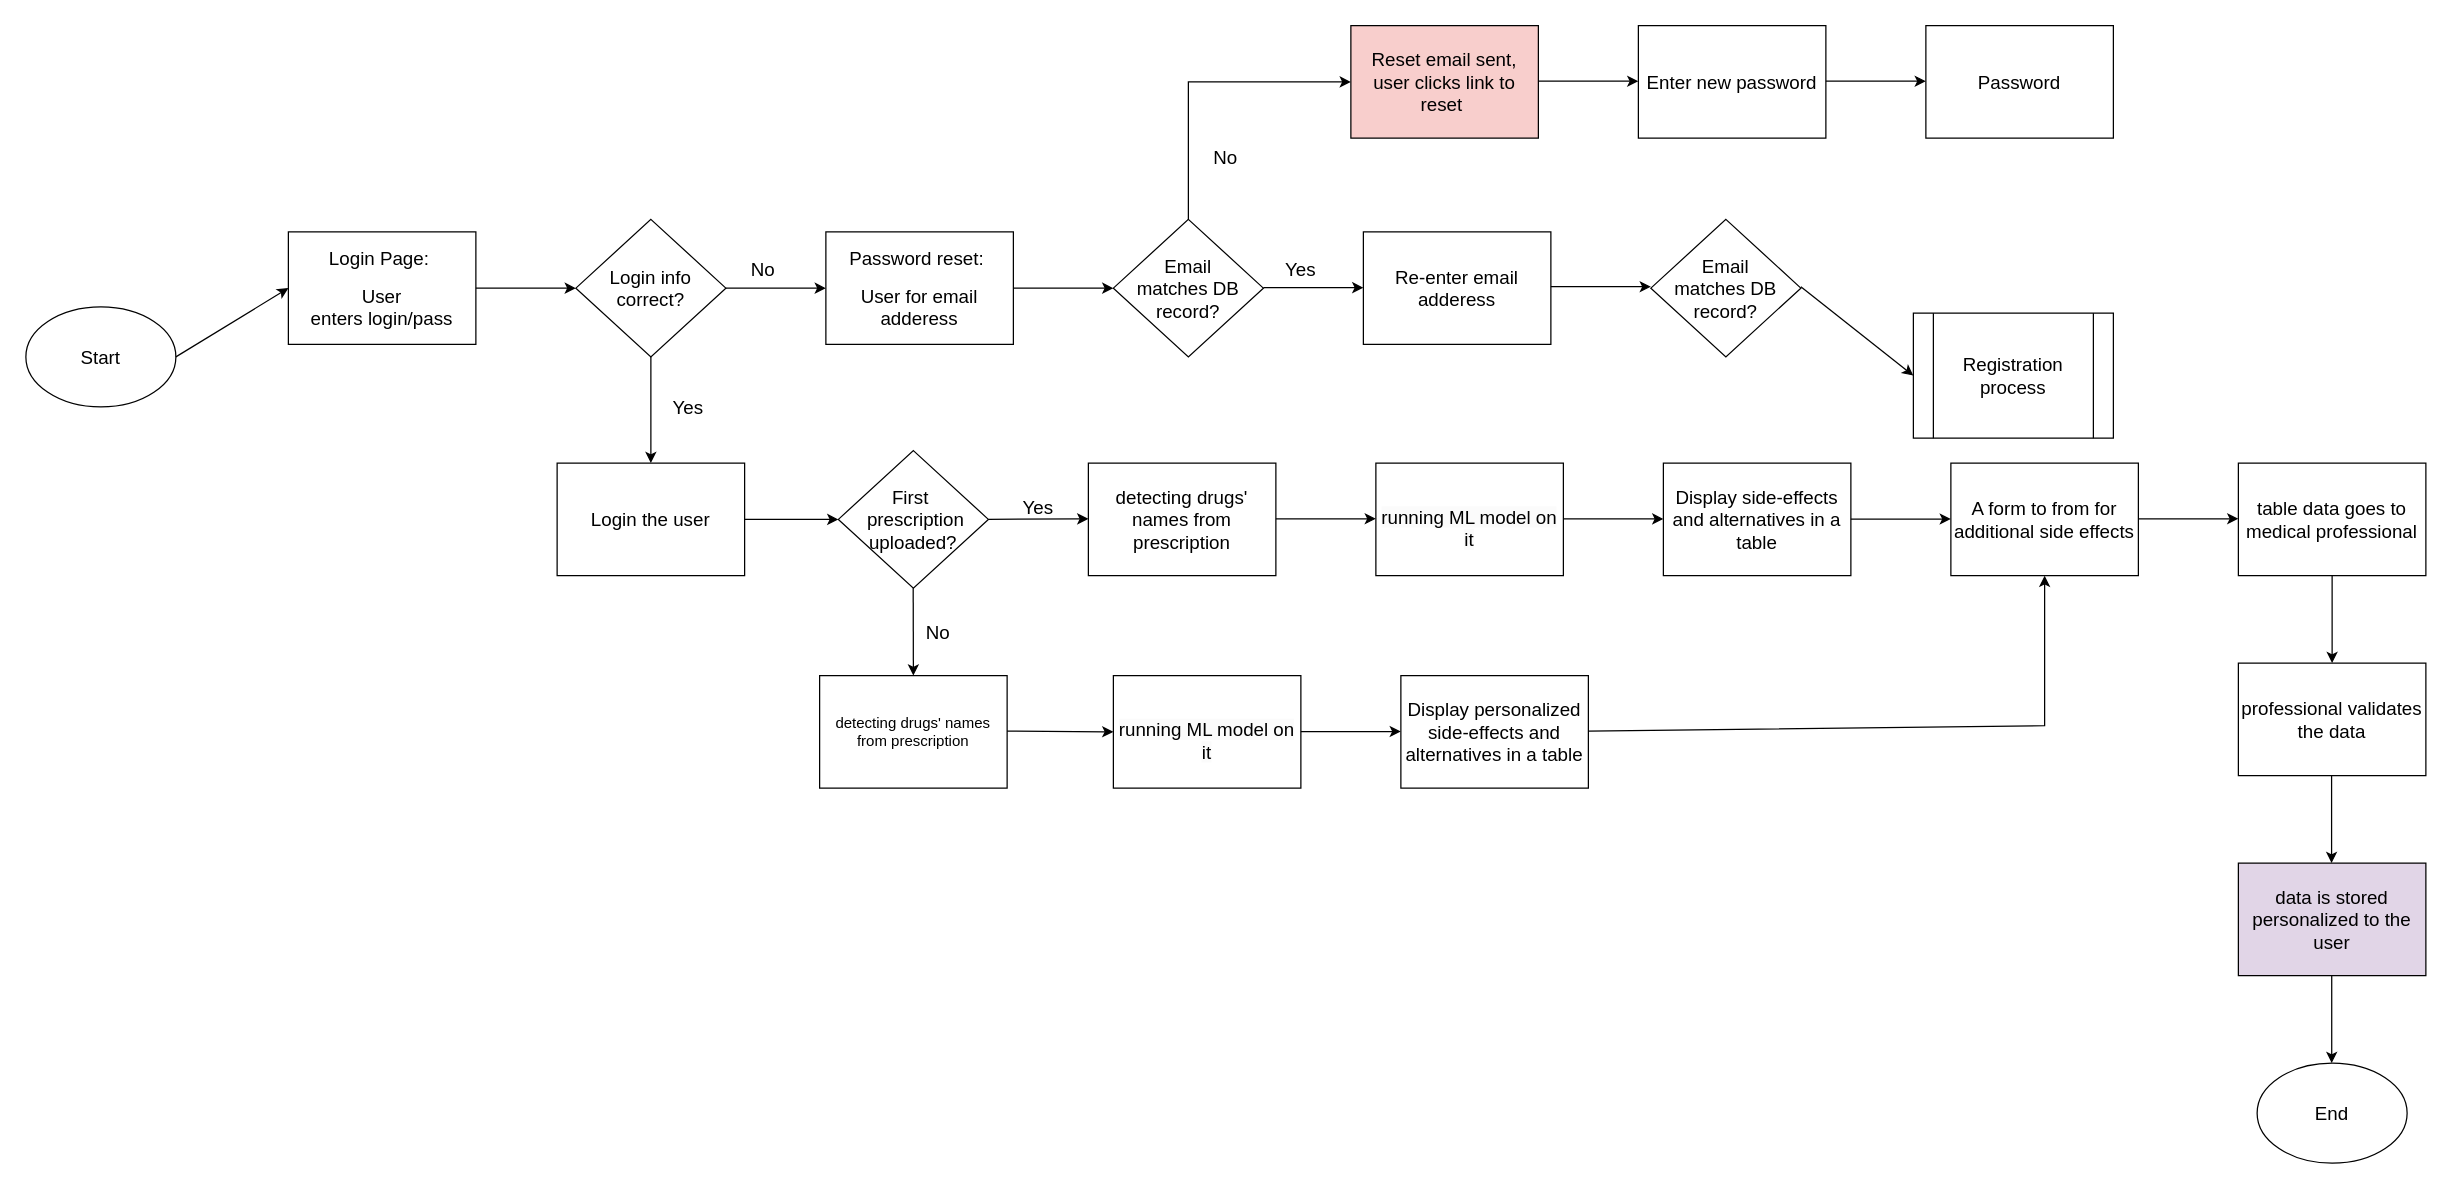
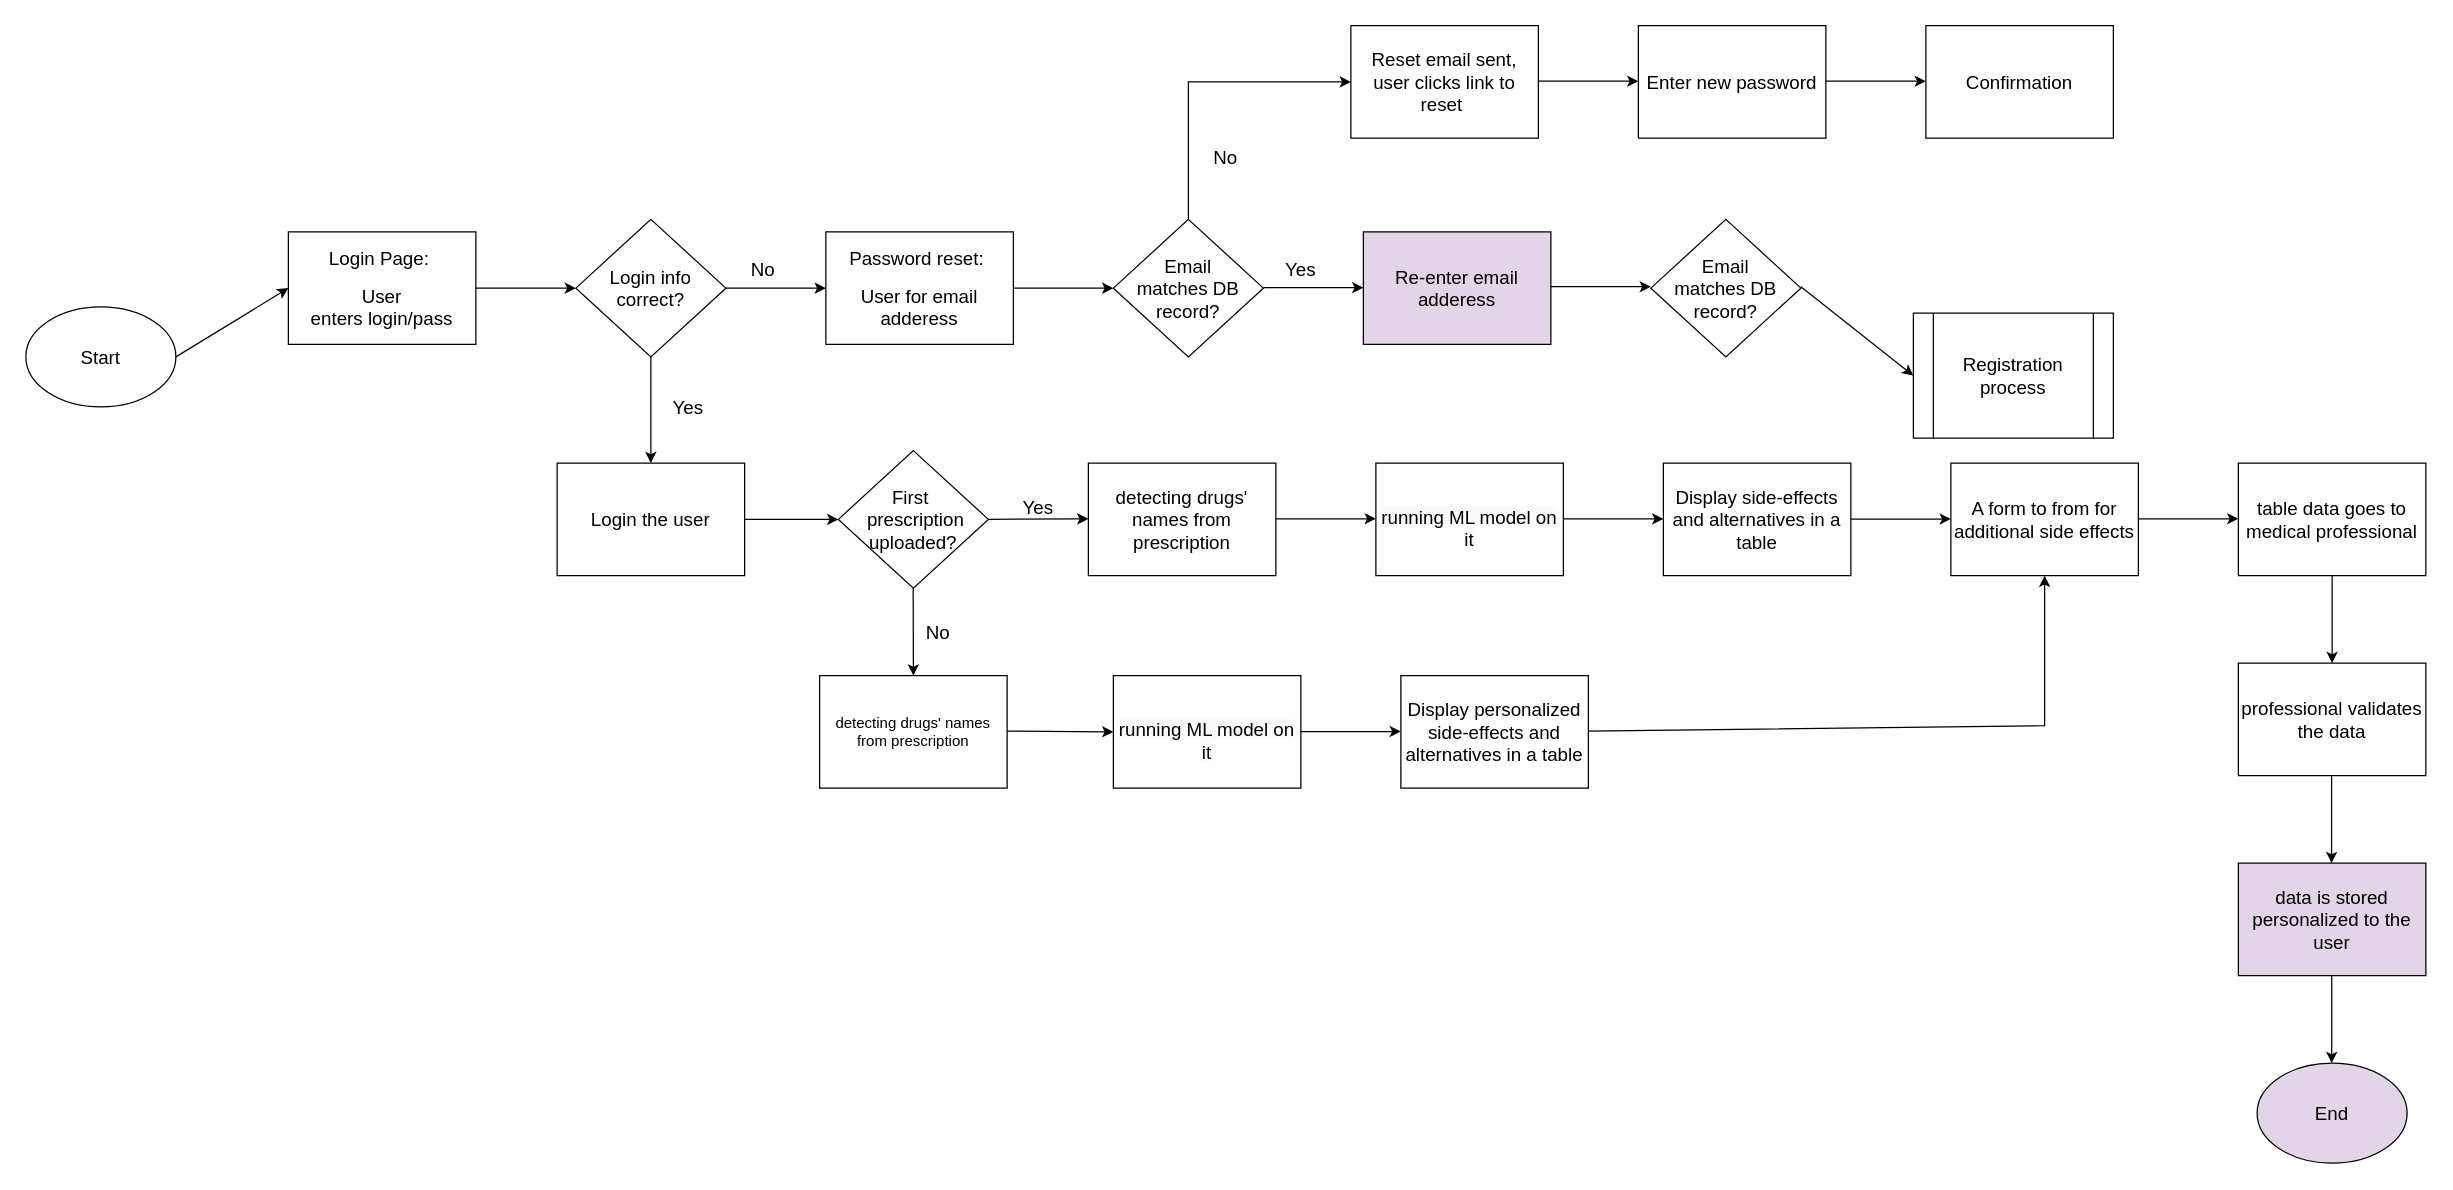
(1444, 82) -> (1444, 82)
(2019, 82) -> (2019, 82)
(1457, 288) -> (1457, 288)
(2332, 1113) -> (2332, 1113)
